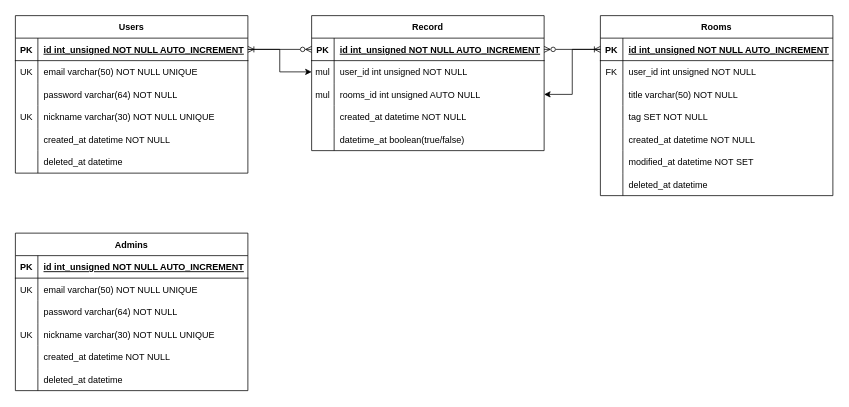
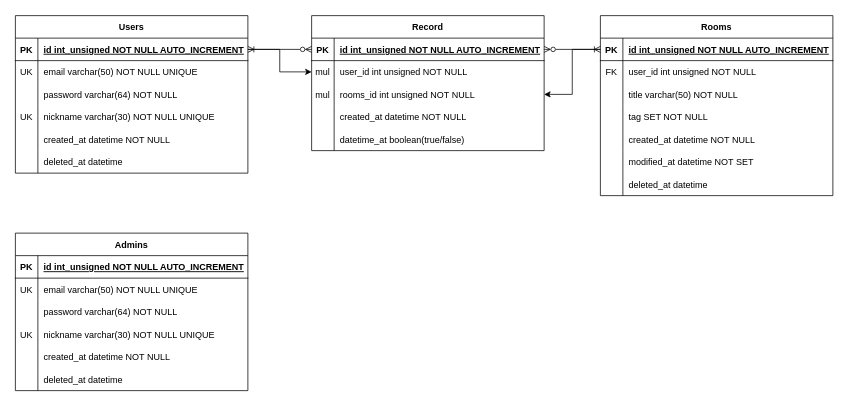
(410, 95) -> (407, 95)
